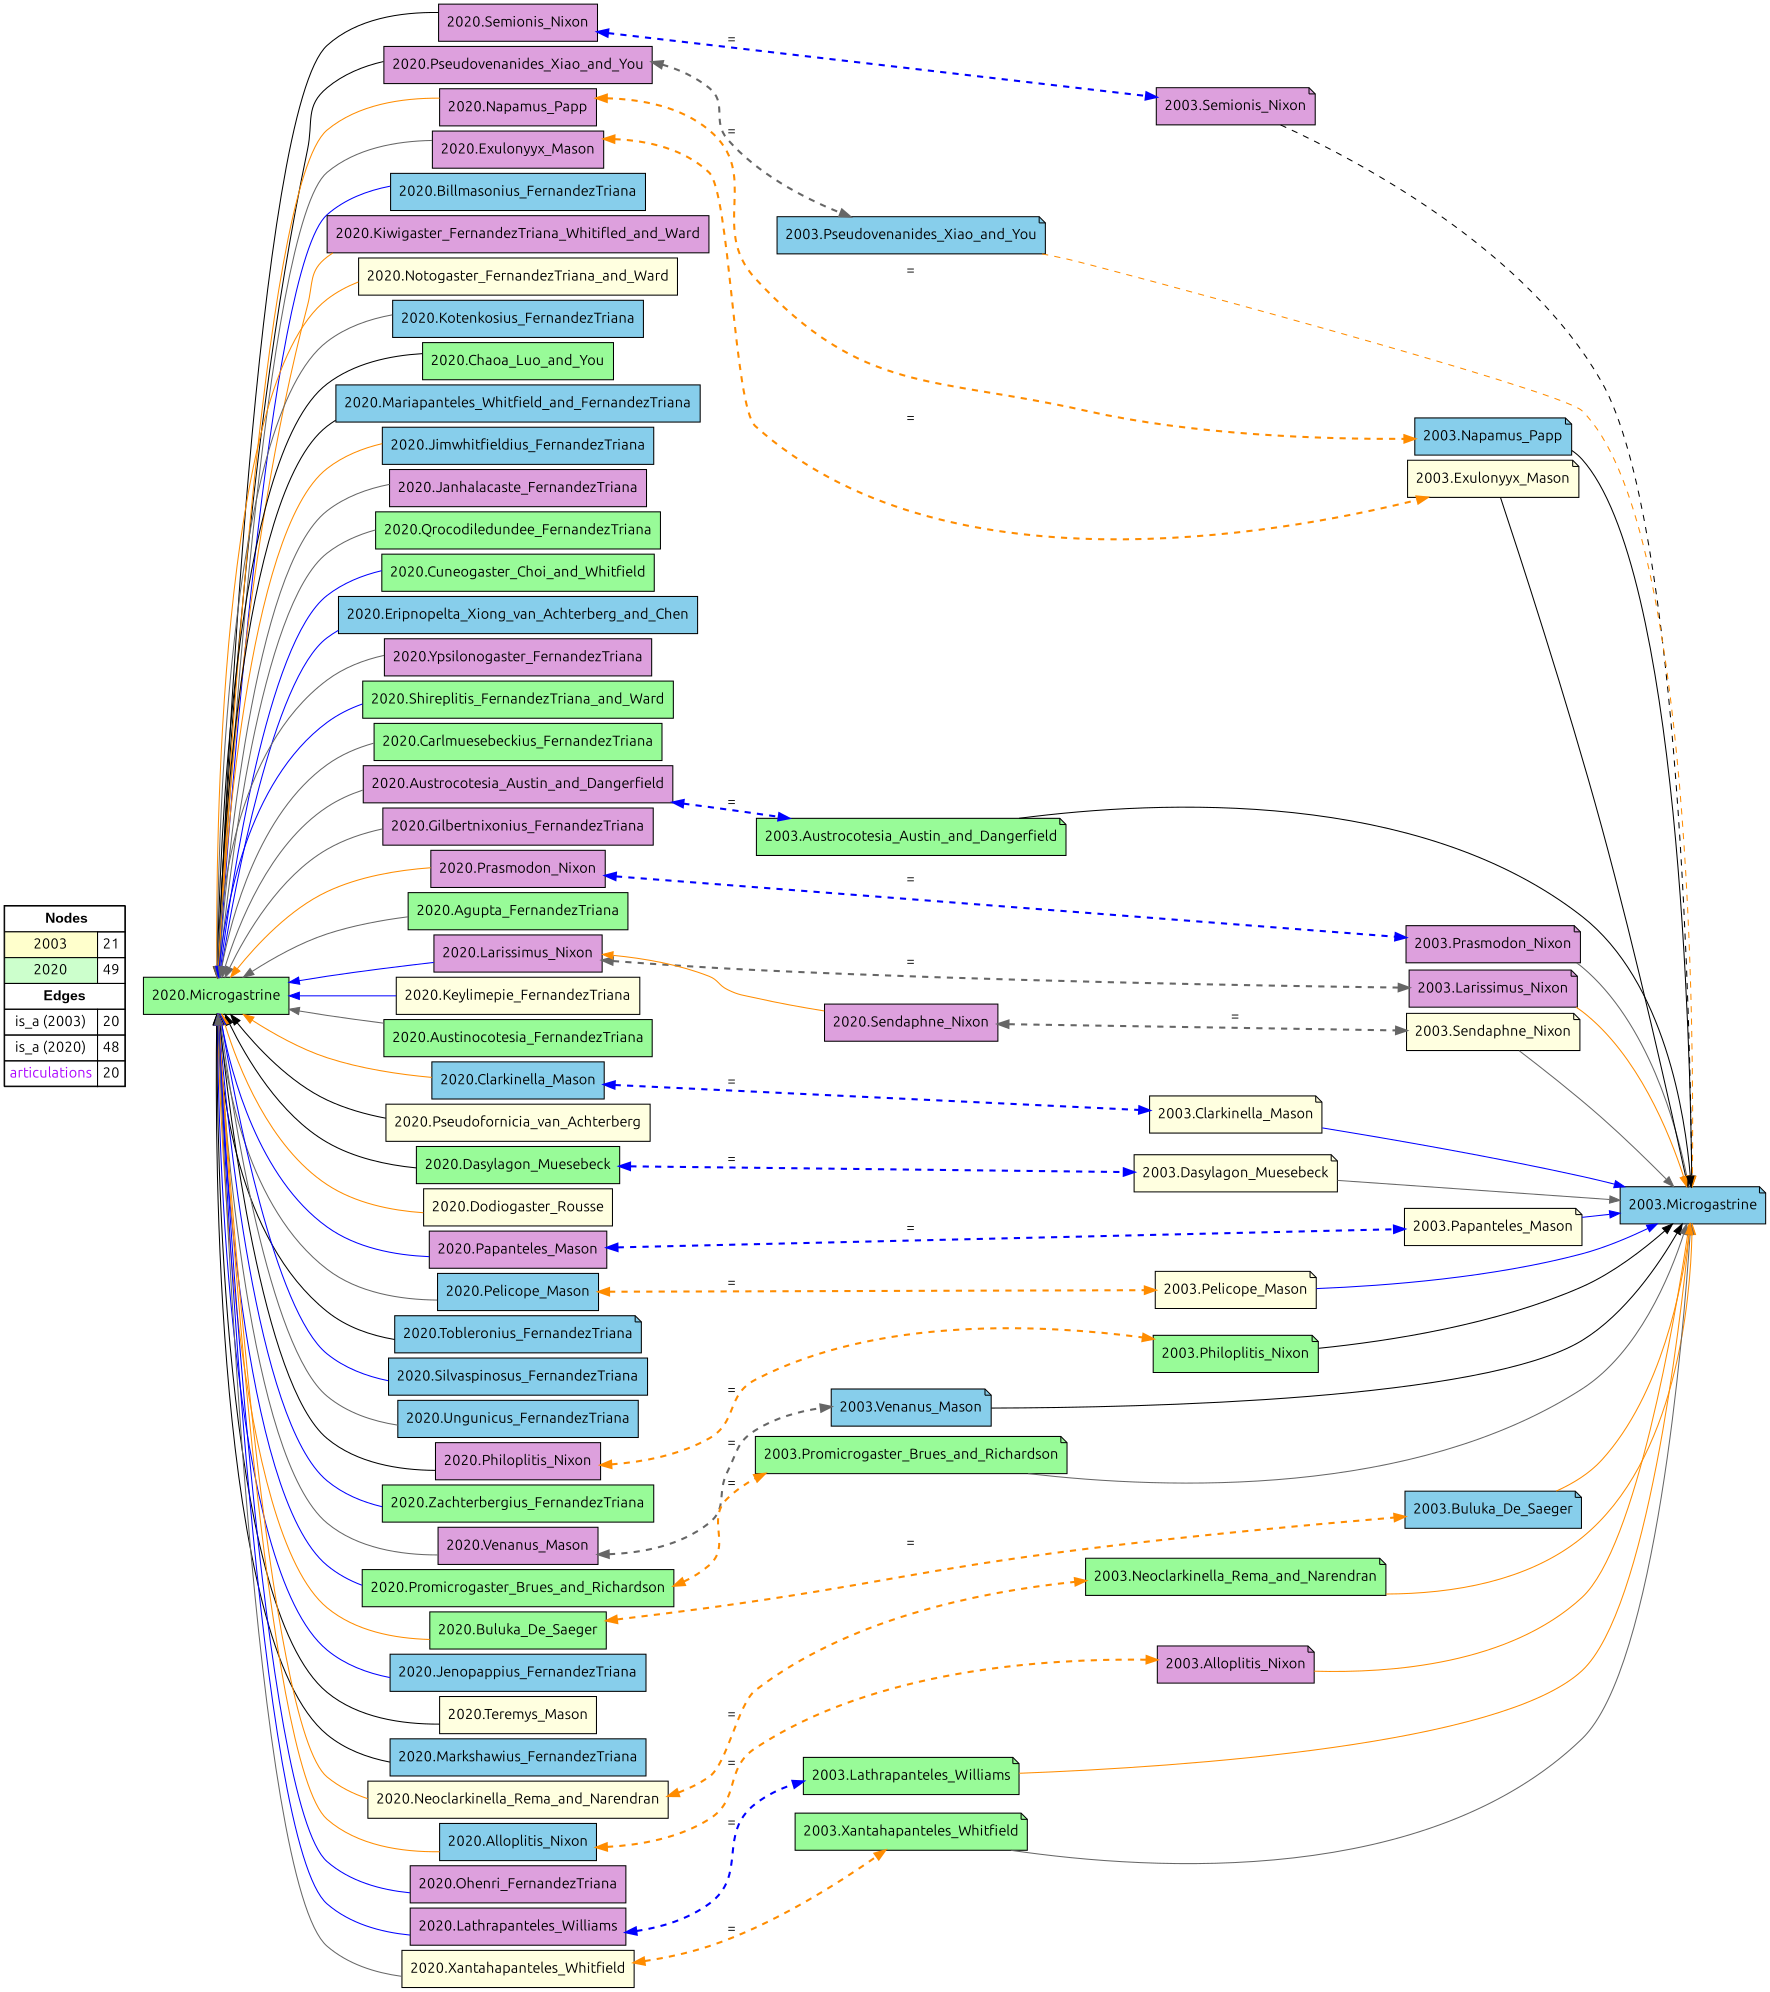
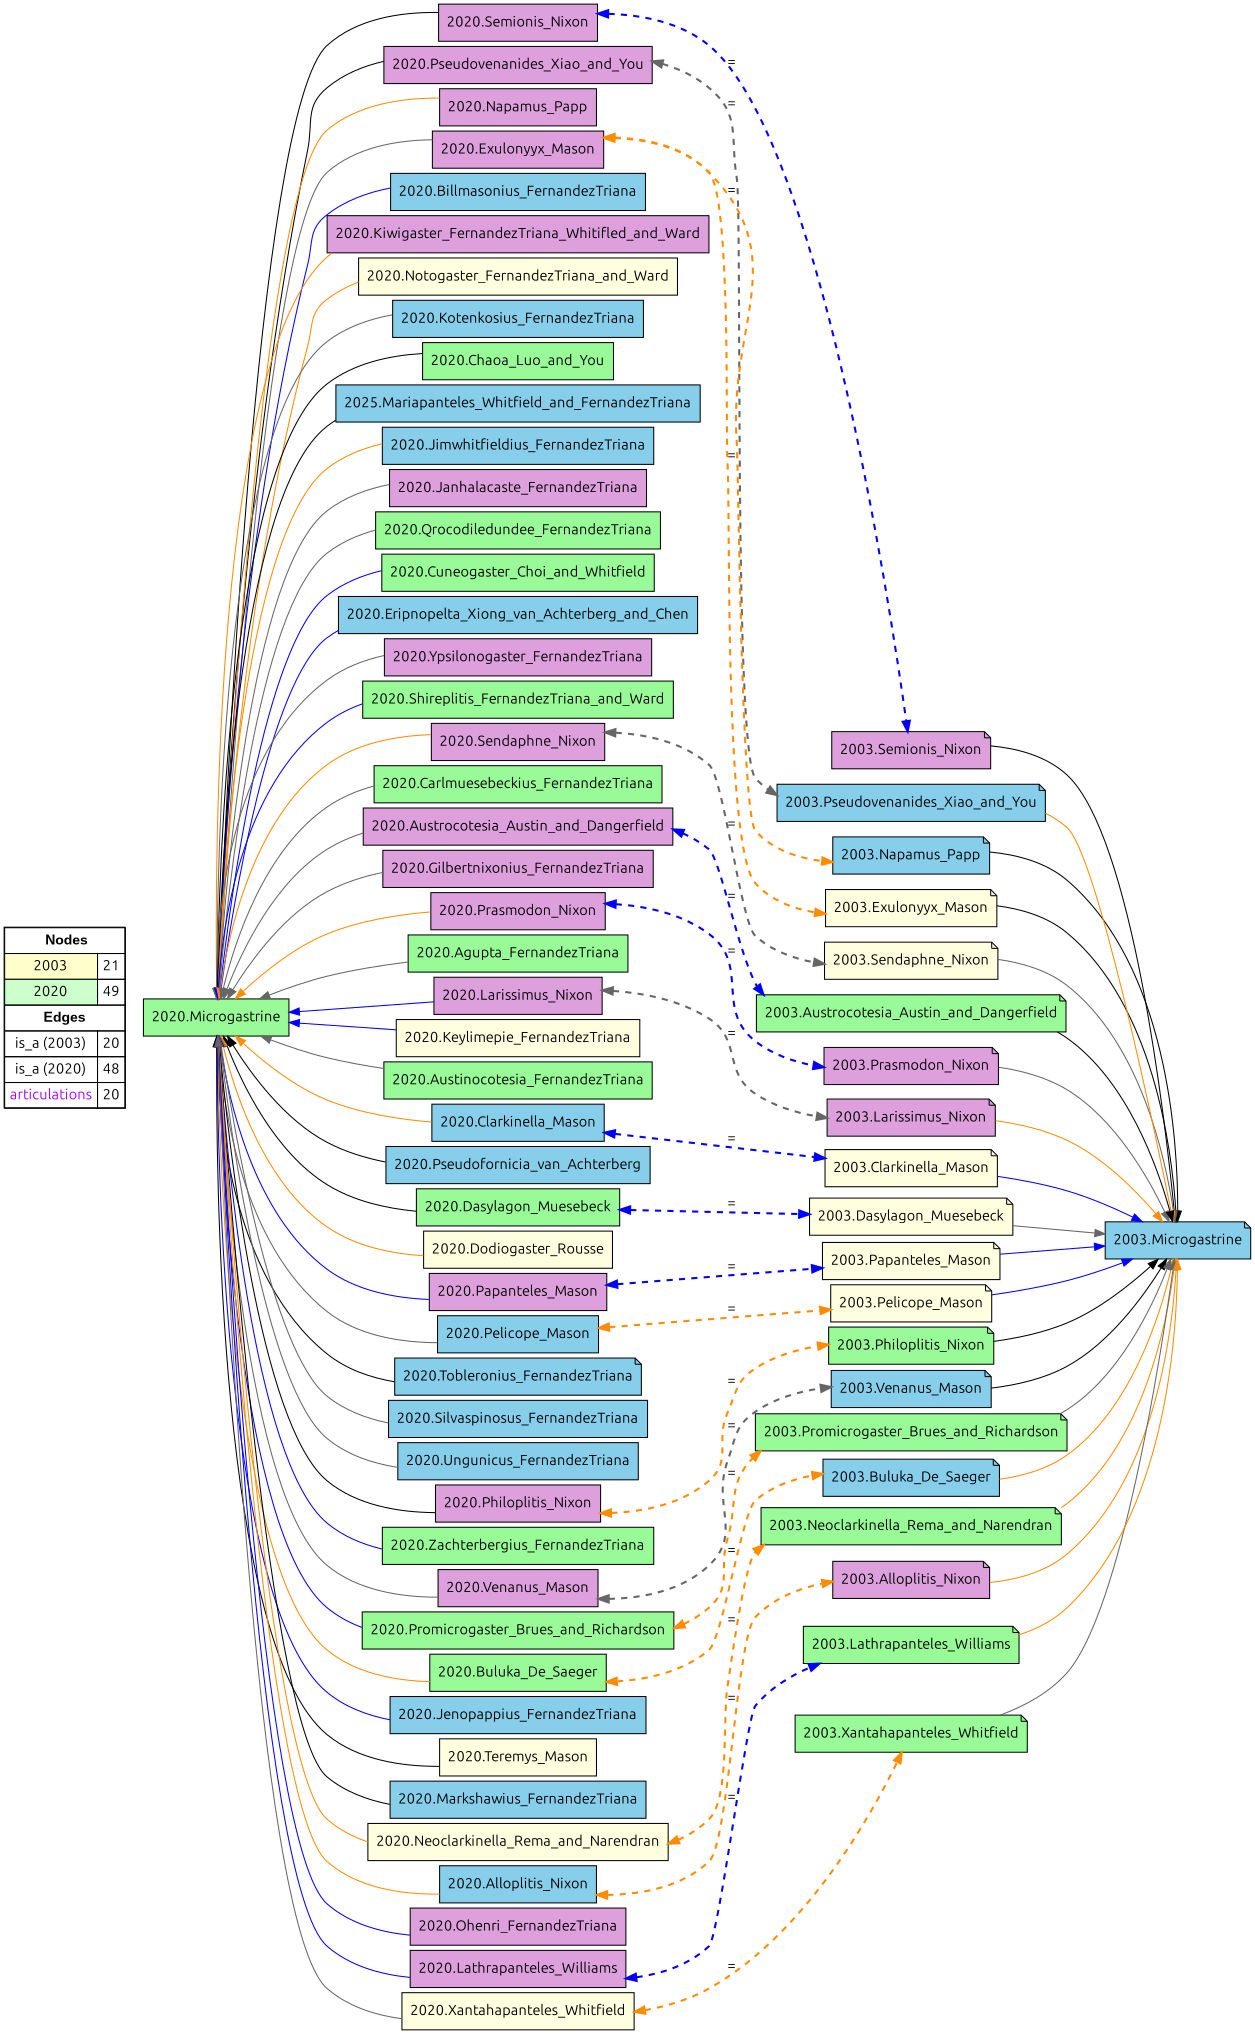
(931, 382) -> (745, 333)
(518, 403) -> (518, 403)
(1631, 509) -> (1120, 983)
(1647, 537) -> (1134, 946)
(719, 983) -> (279, 818)
(518, 1123) -> (518, 1165)
(259, 1198) -> (262, 1250)
